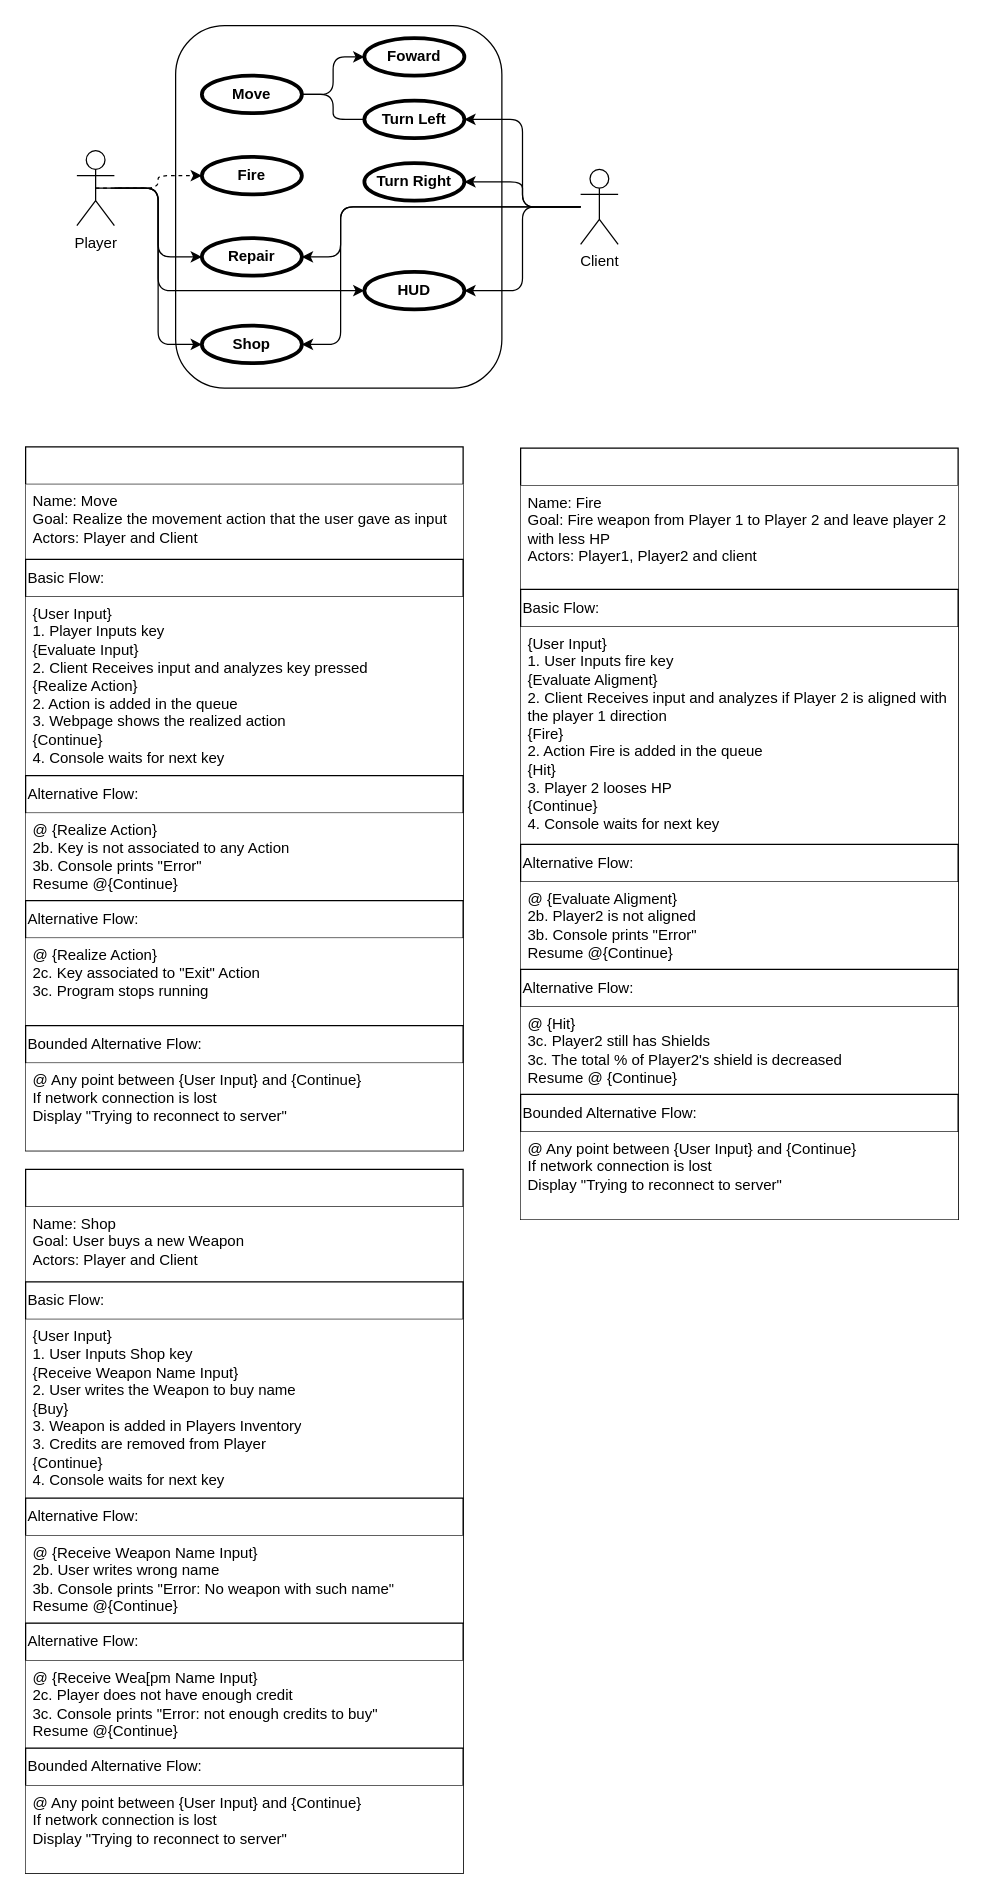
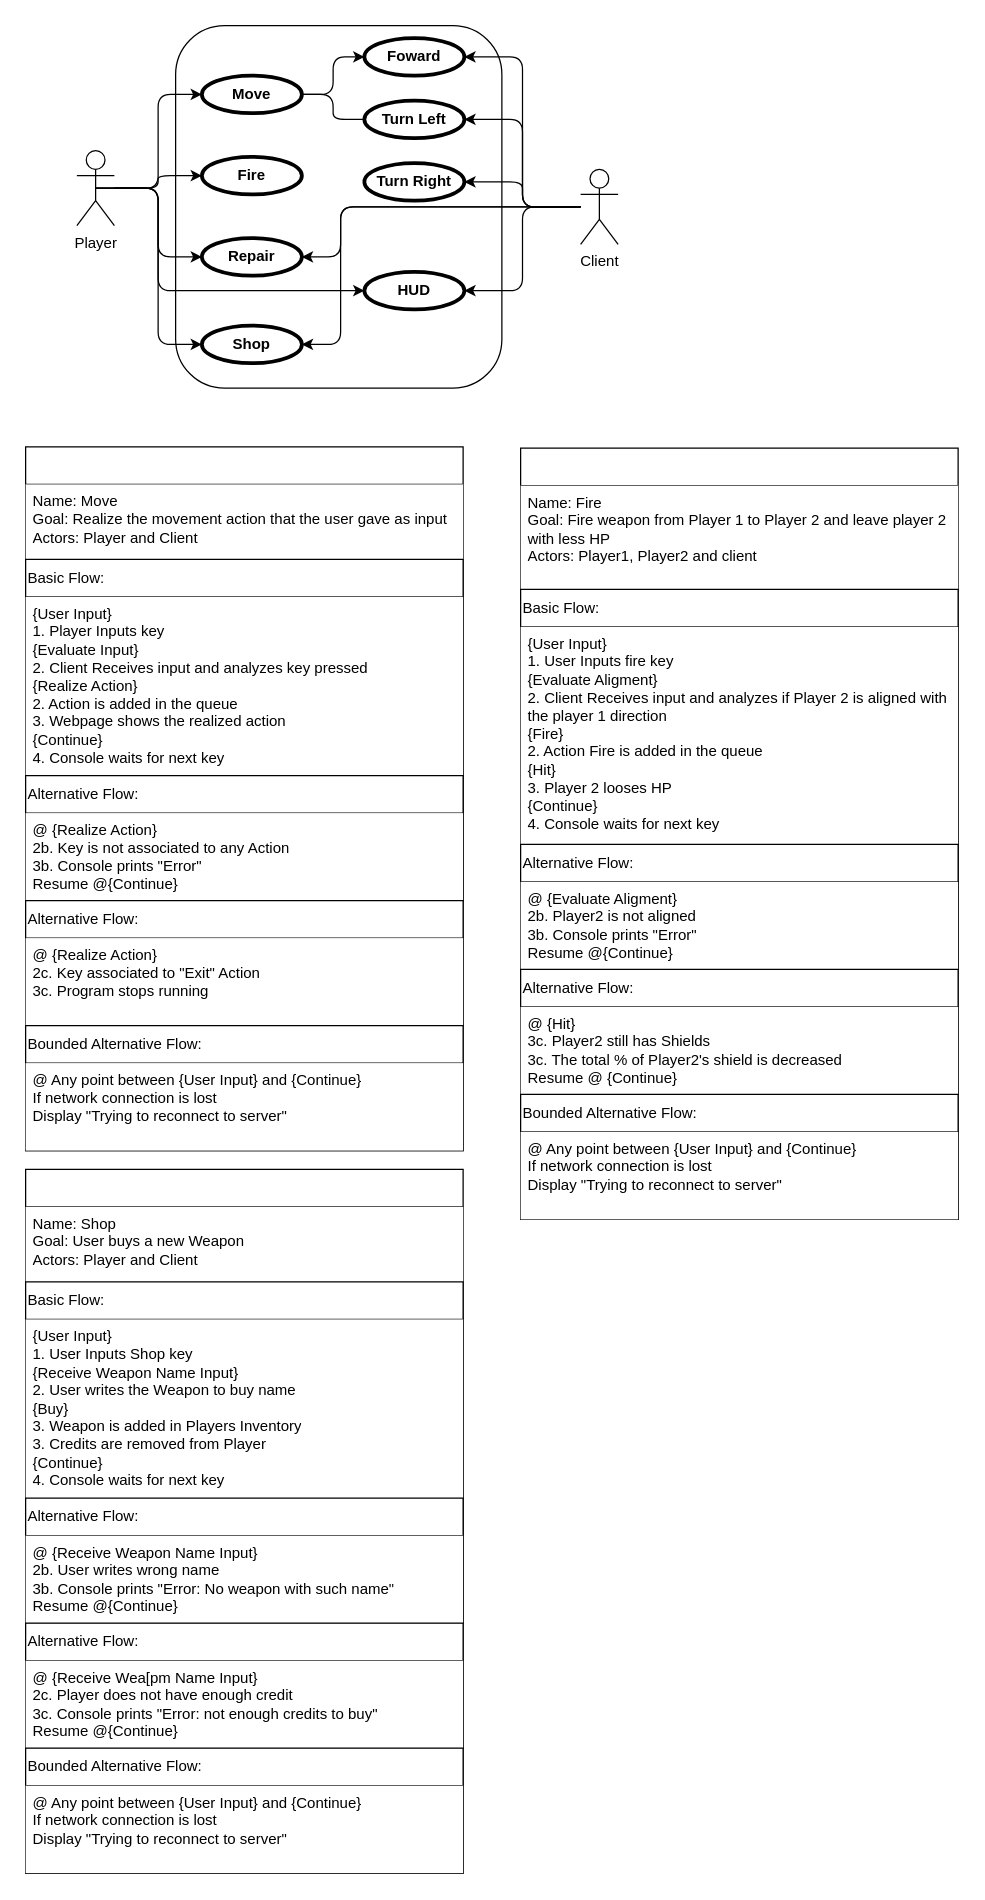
none -> (523, 71)
none -> (158, 122)
(178, 176) -> (178, 176)
